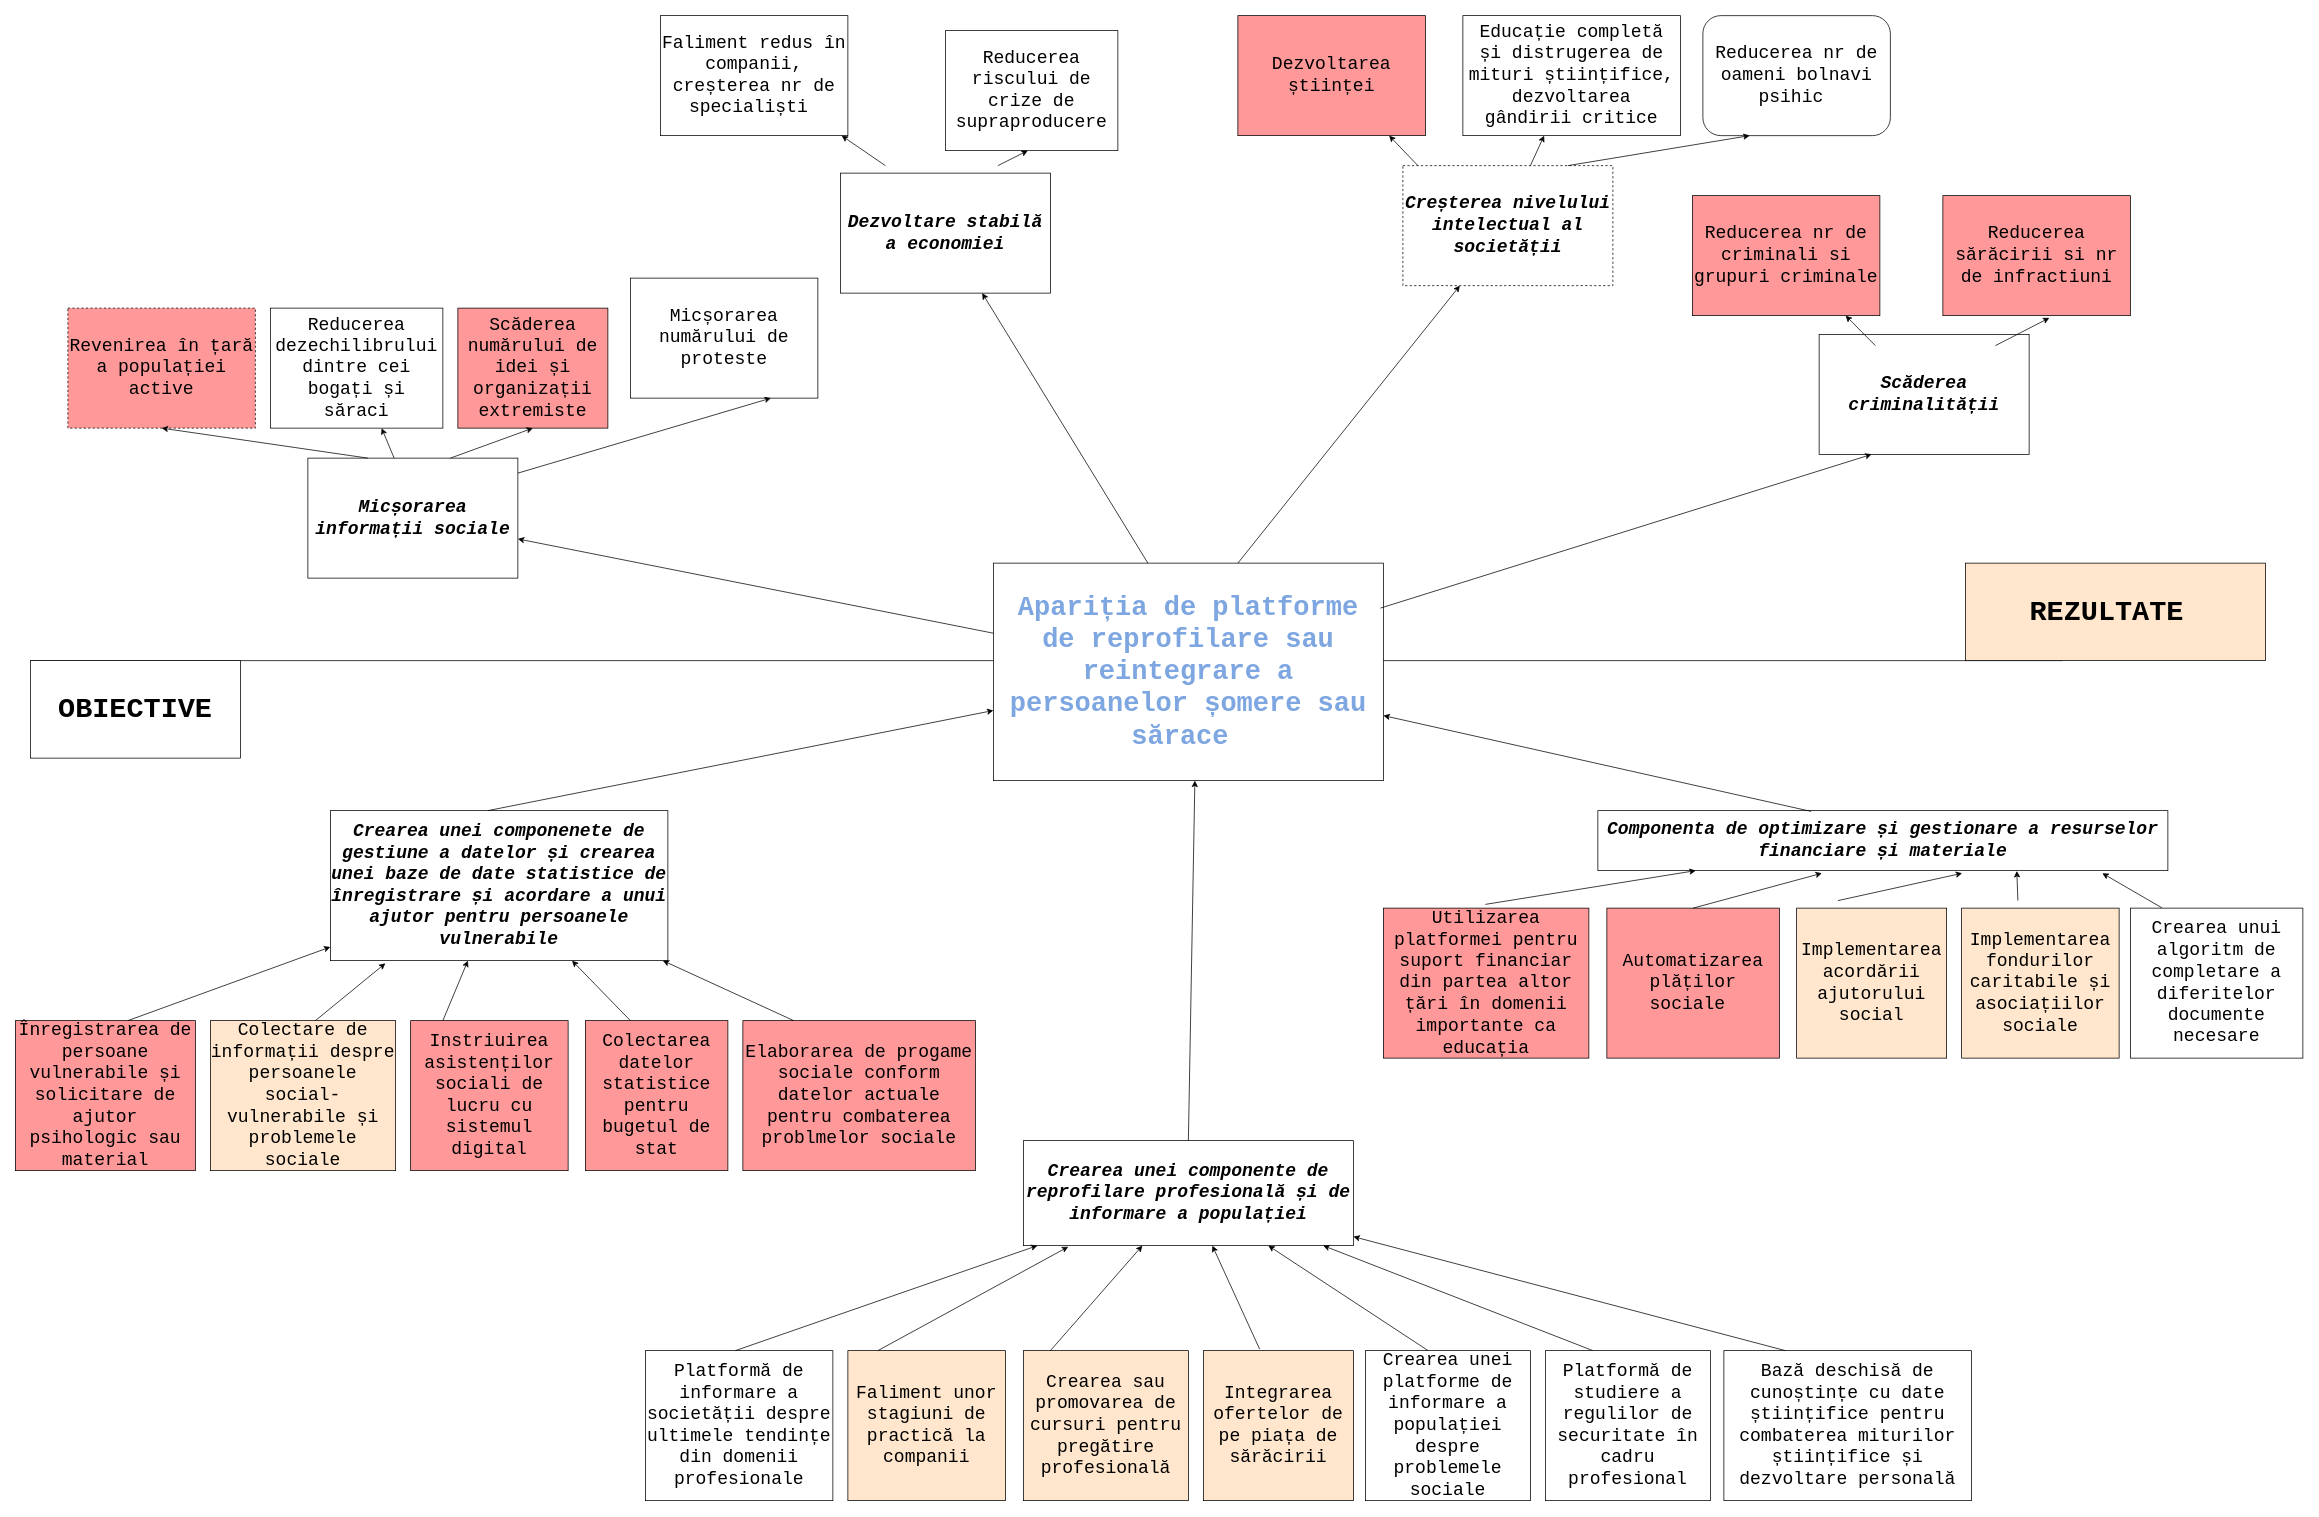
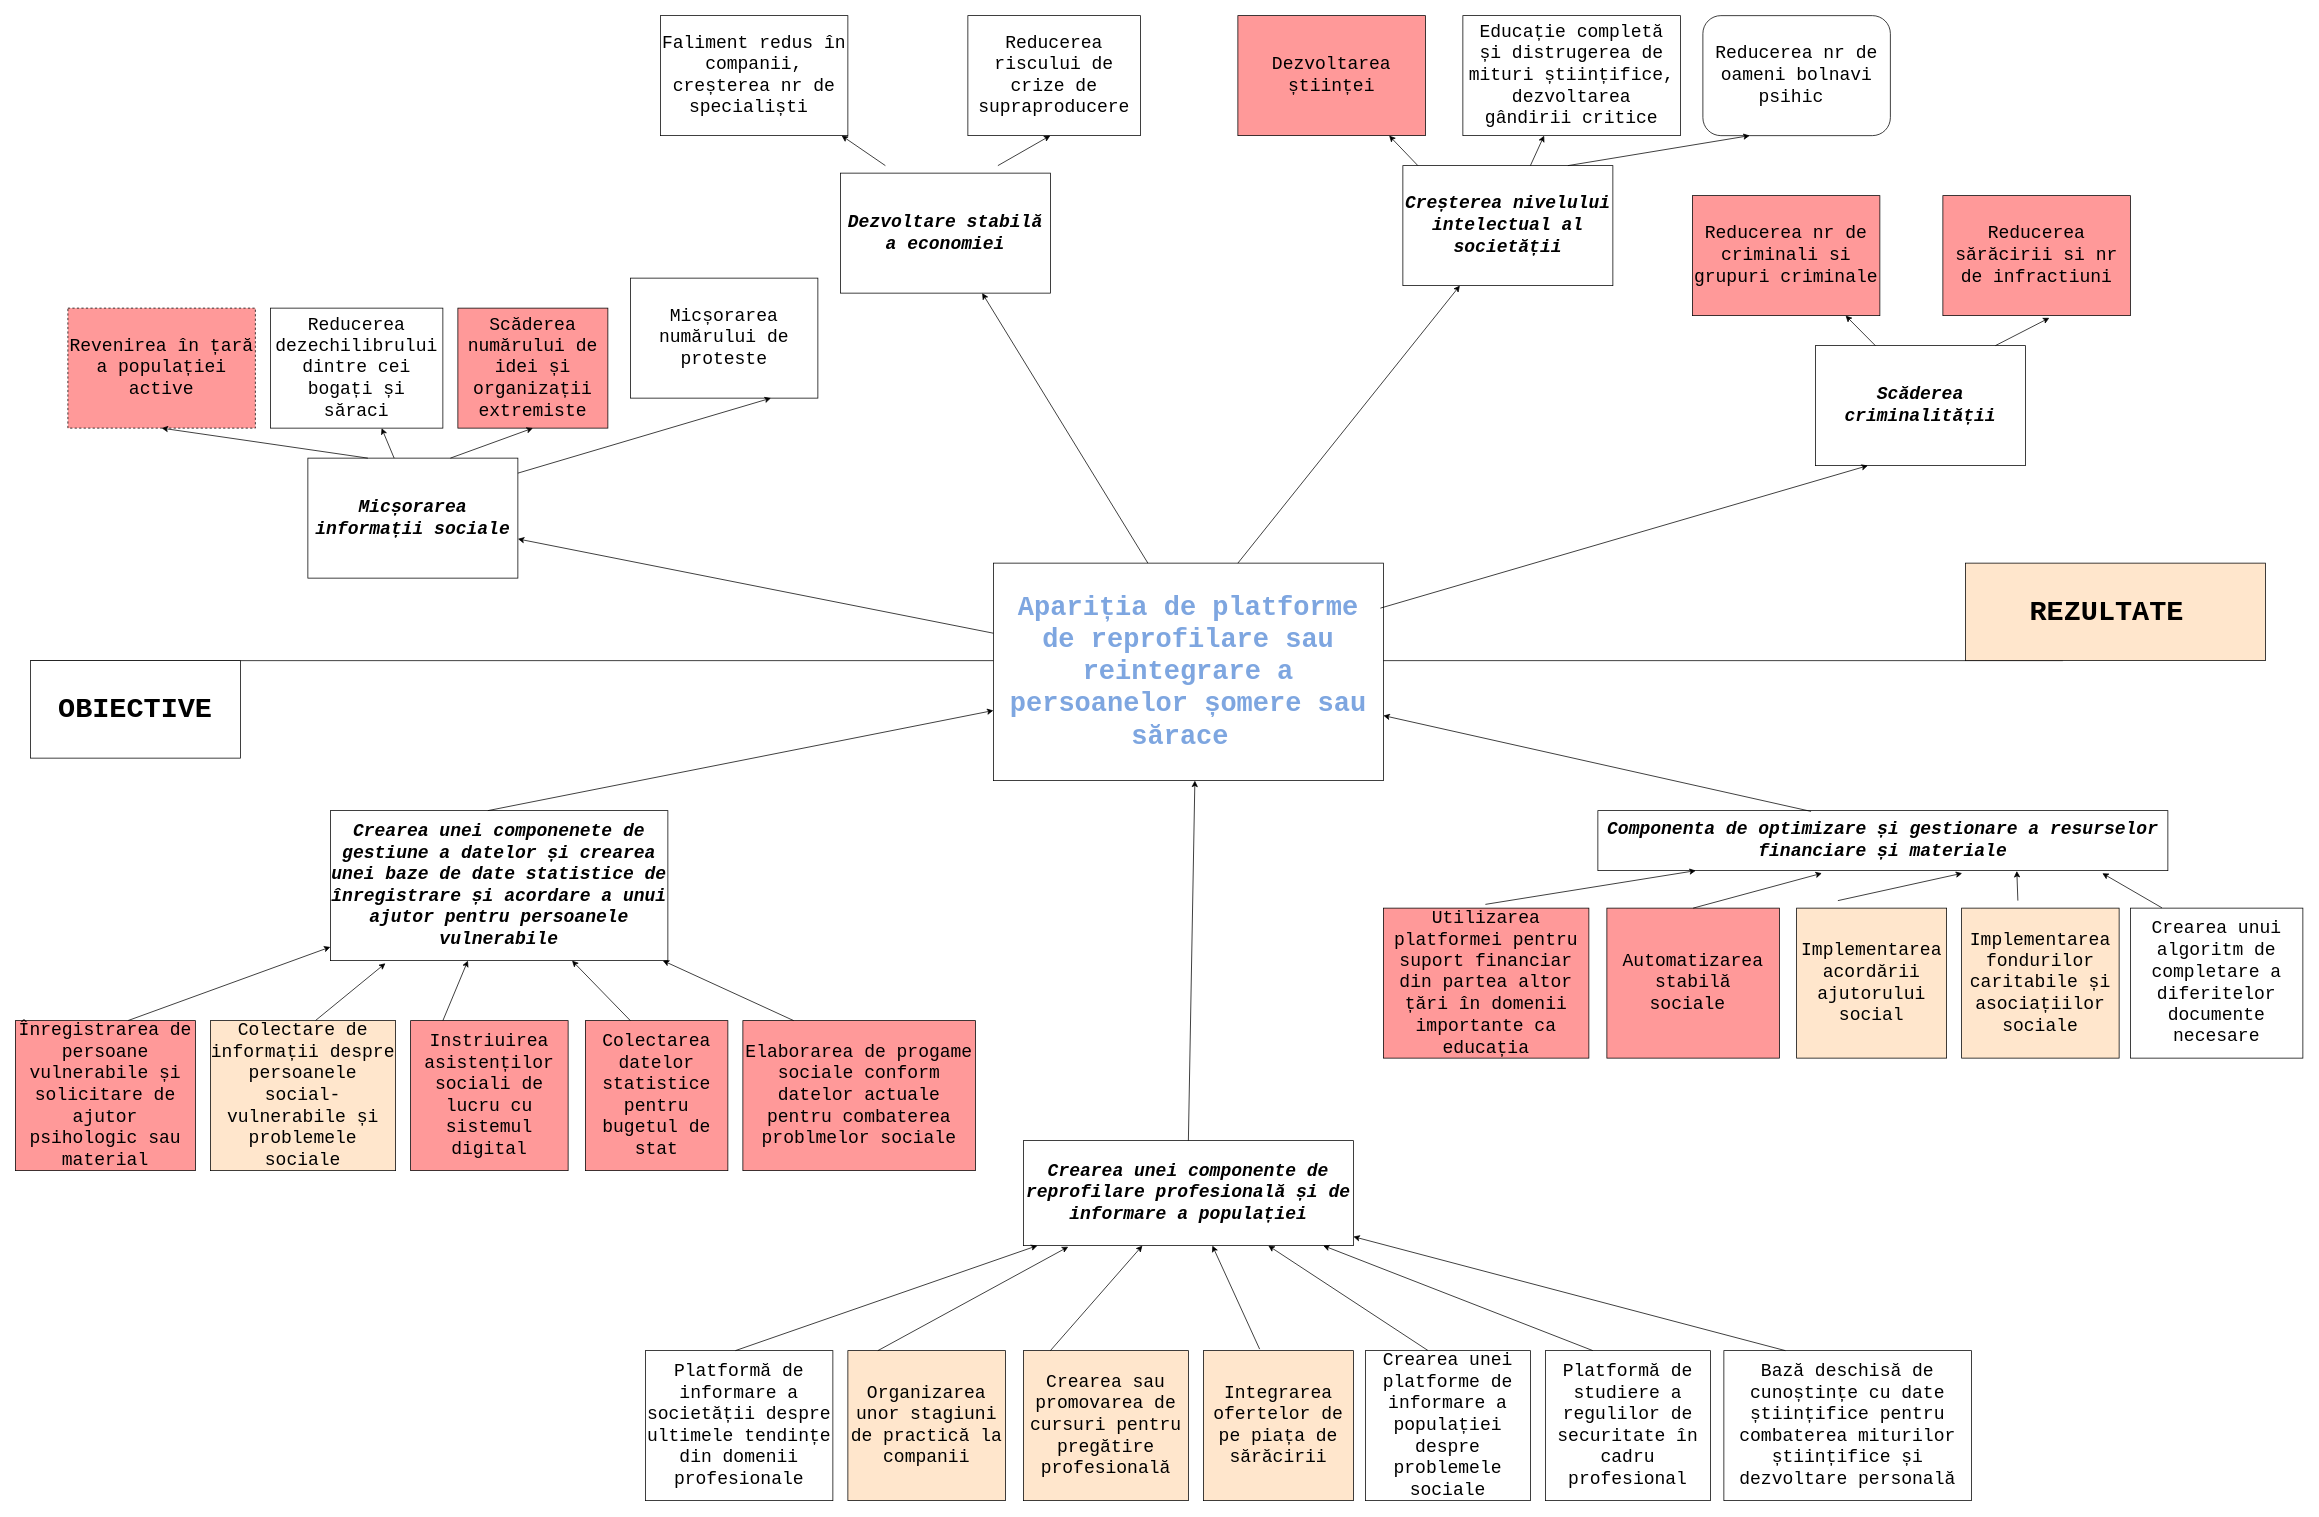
(1032, 90) -> (1054, 75)
(1508, 225) -> (1508, 225)
(1924, 394) -> (1920, 405)
(1693, 983) -> (1693, 983)
(927, 1425) -> (927, 1425)
